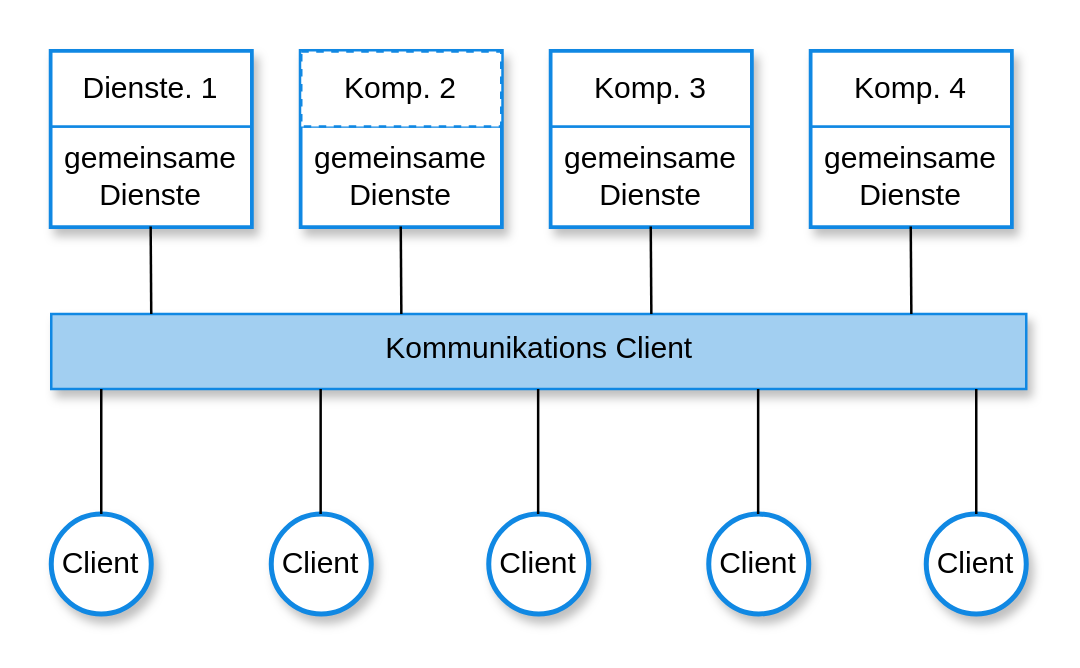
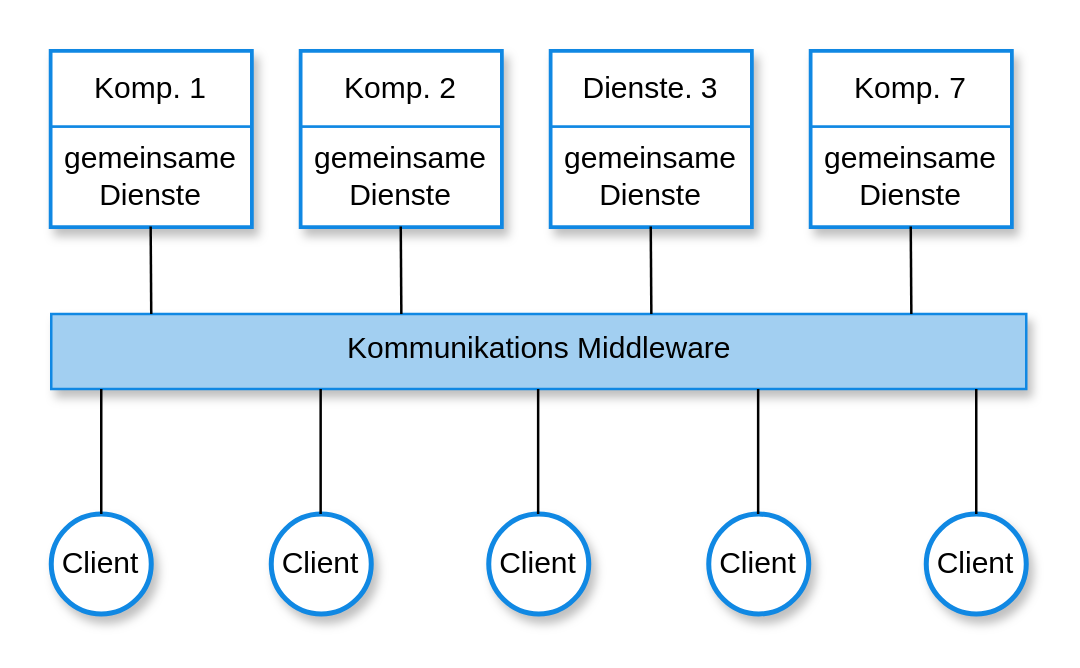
(151, 89) -> (151, 89)
(401, 89) -> (401, 89)
(651, 89) -> (651, 89)
(911, 89) -> (911, 89)
(540, 349) -> (540, 349)
